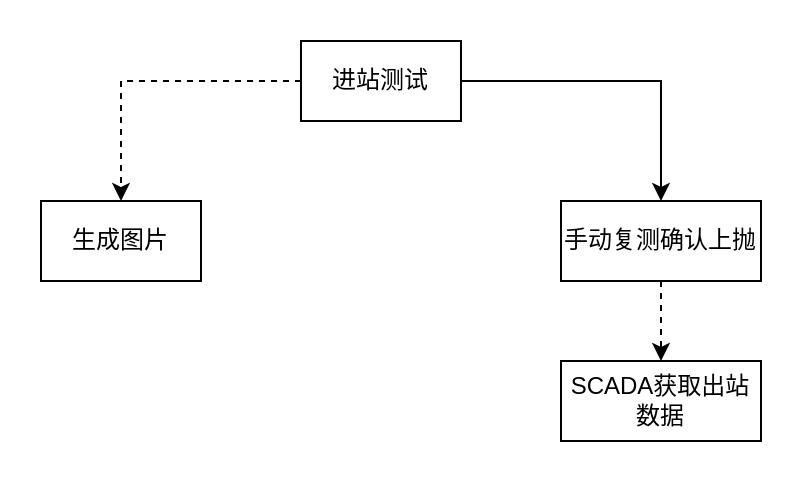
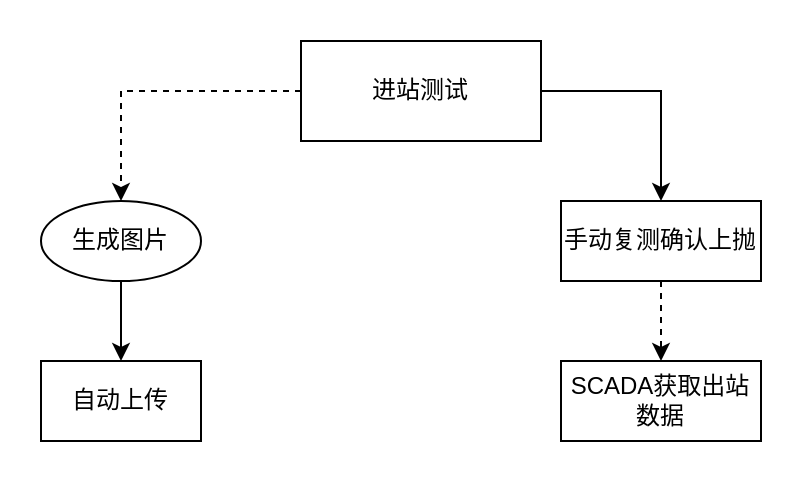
(381, 81) -> (421, 91)
(121, 241) -> (121, 241)
none -> (121, 314)
none -> (121, 401)
